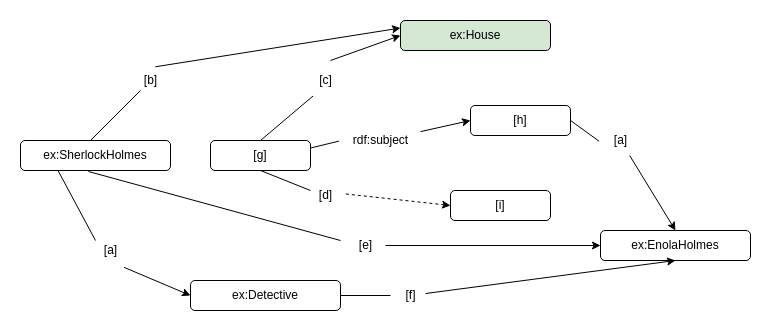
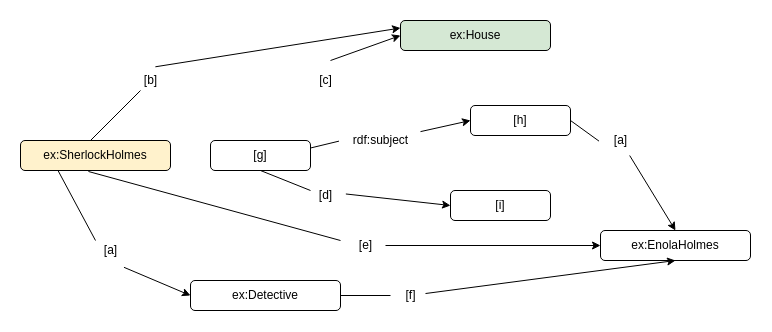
(287, 118) -> none
(96, 156) -> (96, 156)
(394, 199) -> (394, 199)
